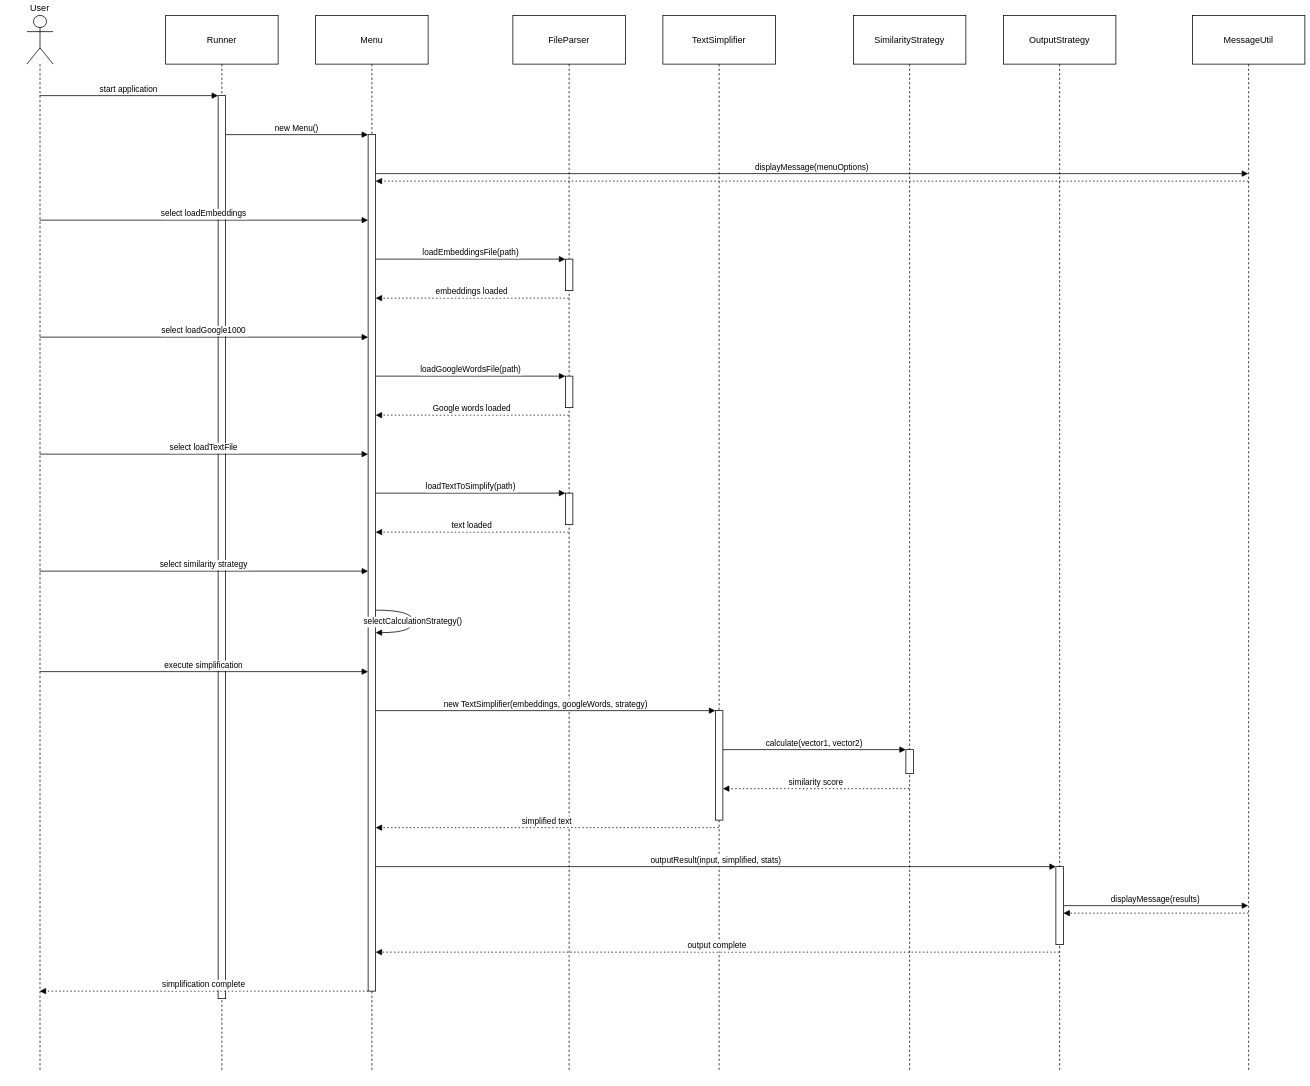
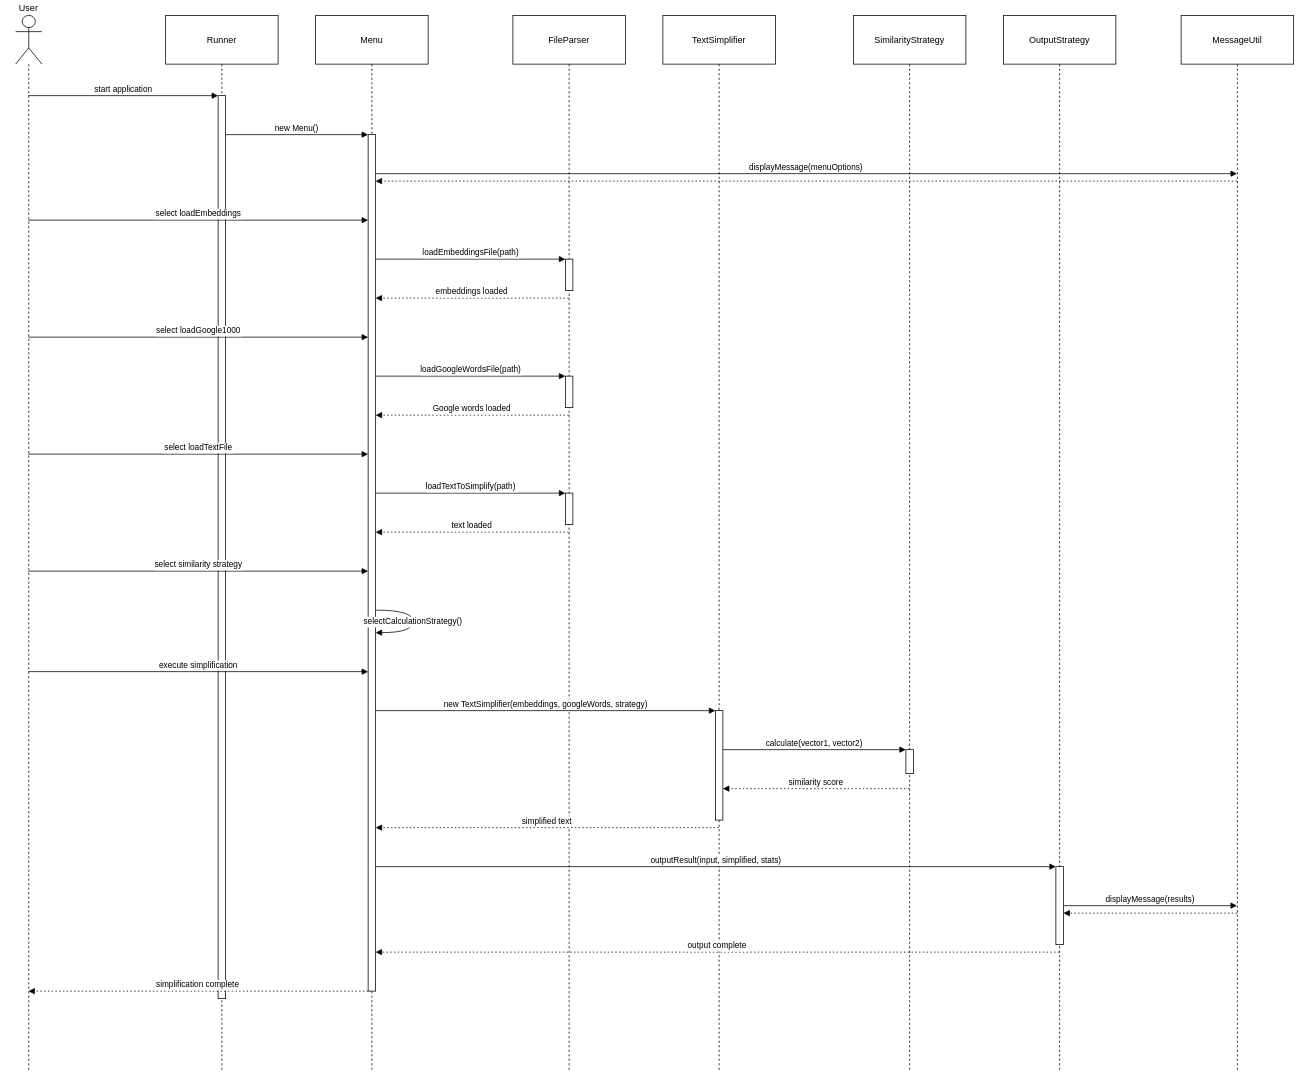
(40, 543) -> (29, 543)
(1248, 543) -> (1237, 543)
